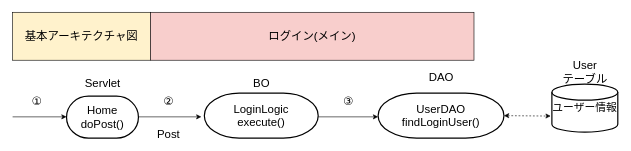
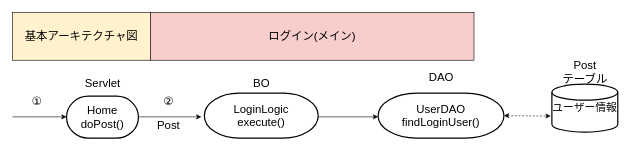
(586, 72) -> (586, 72)
(348, 102) -> none
(168, 135) -> (168, 126)
